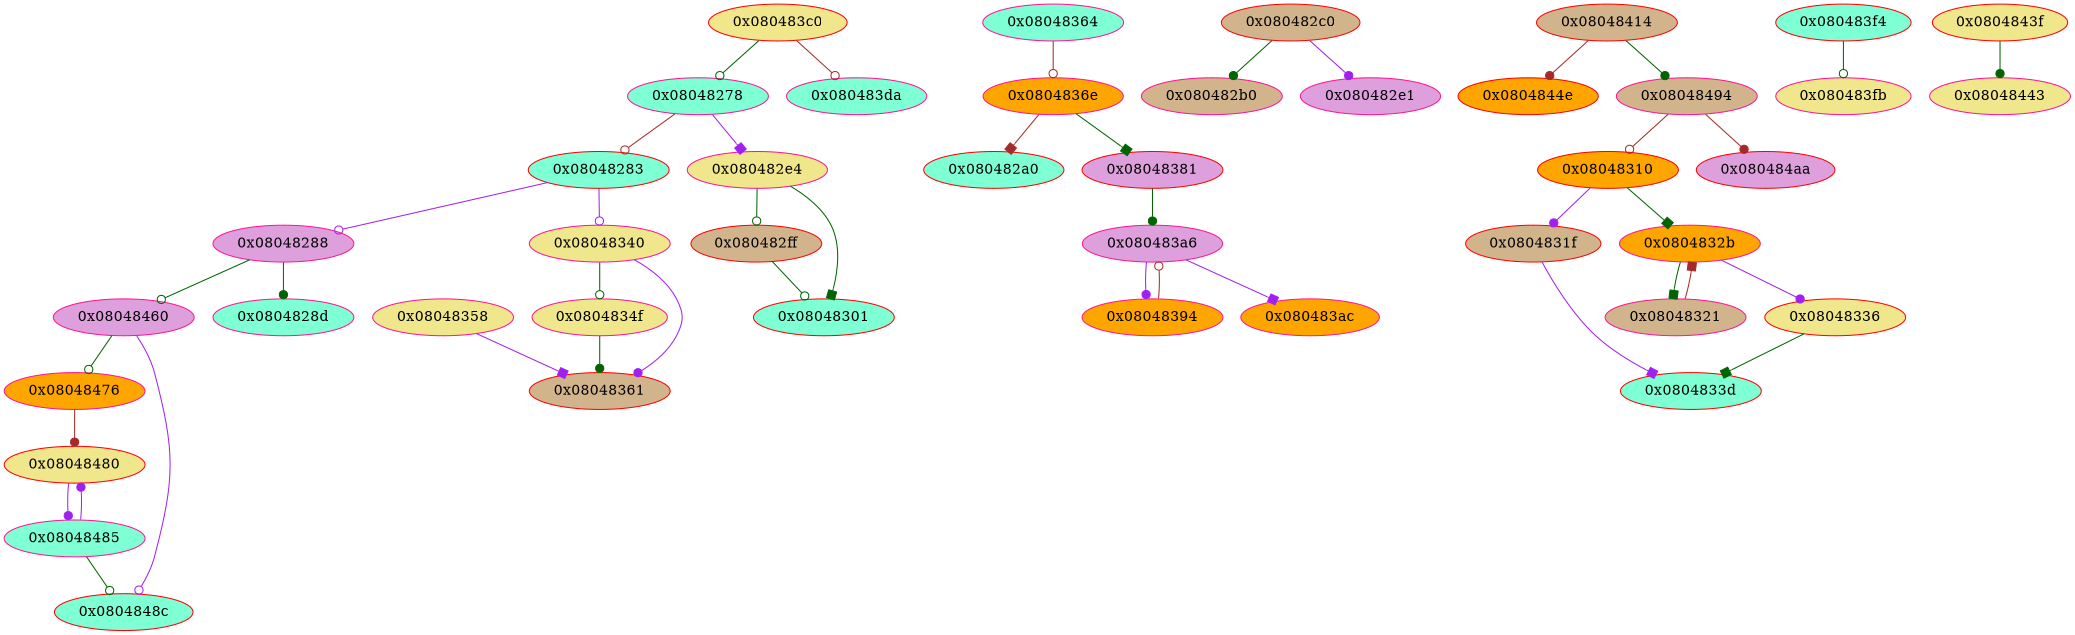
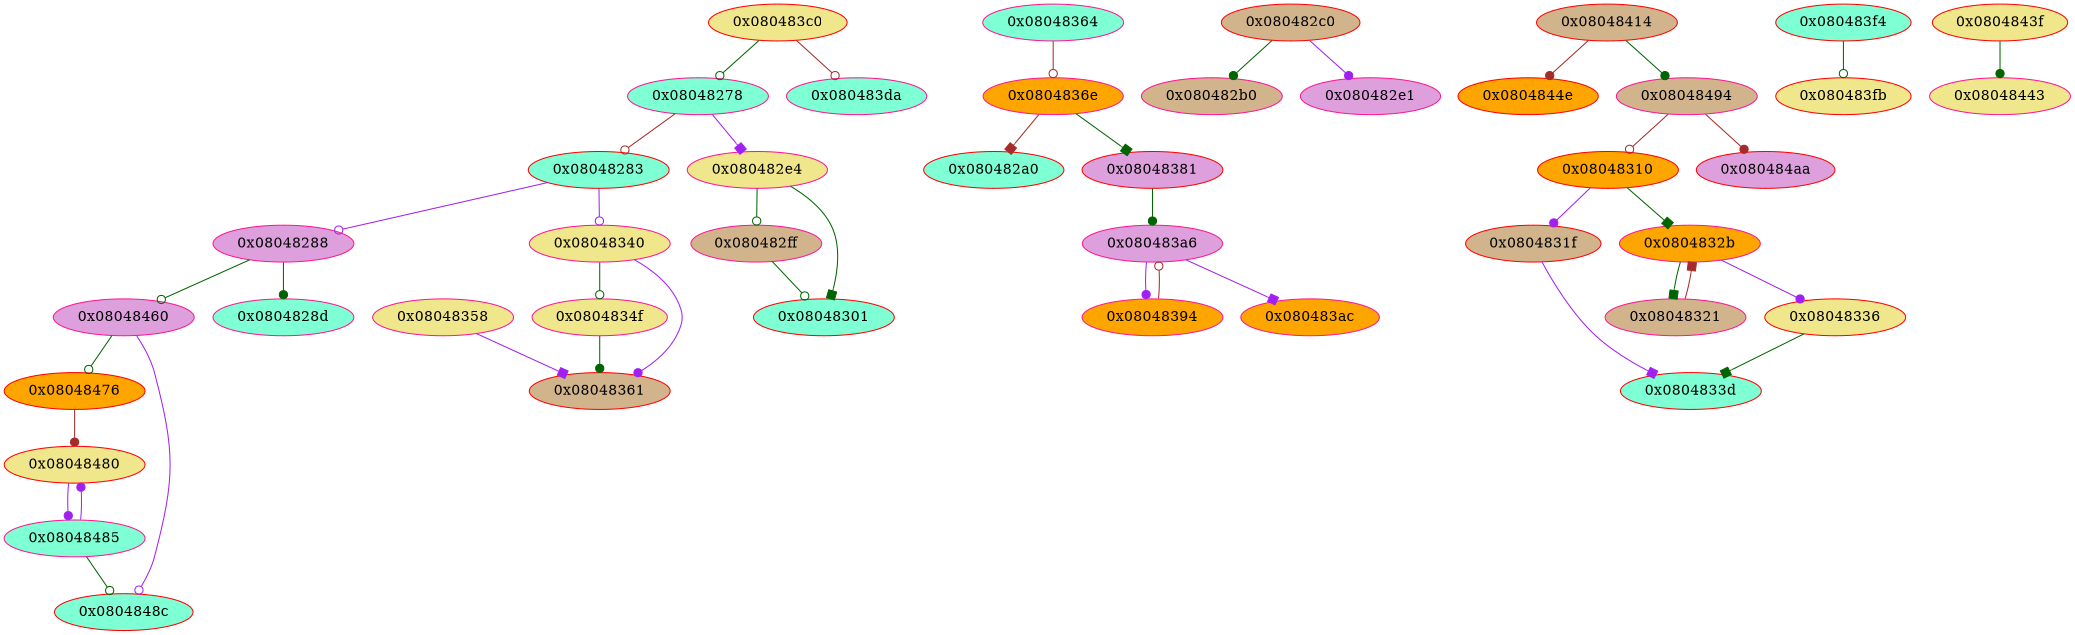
(1843, 96) -> (1843, 96)
(756, 244) -> (756, 244)
(75, 391) -> (75, 391)
